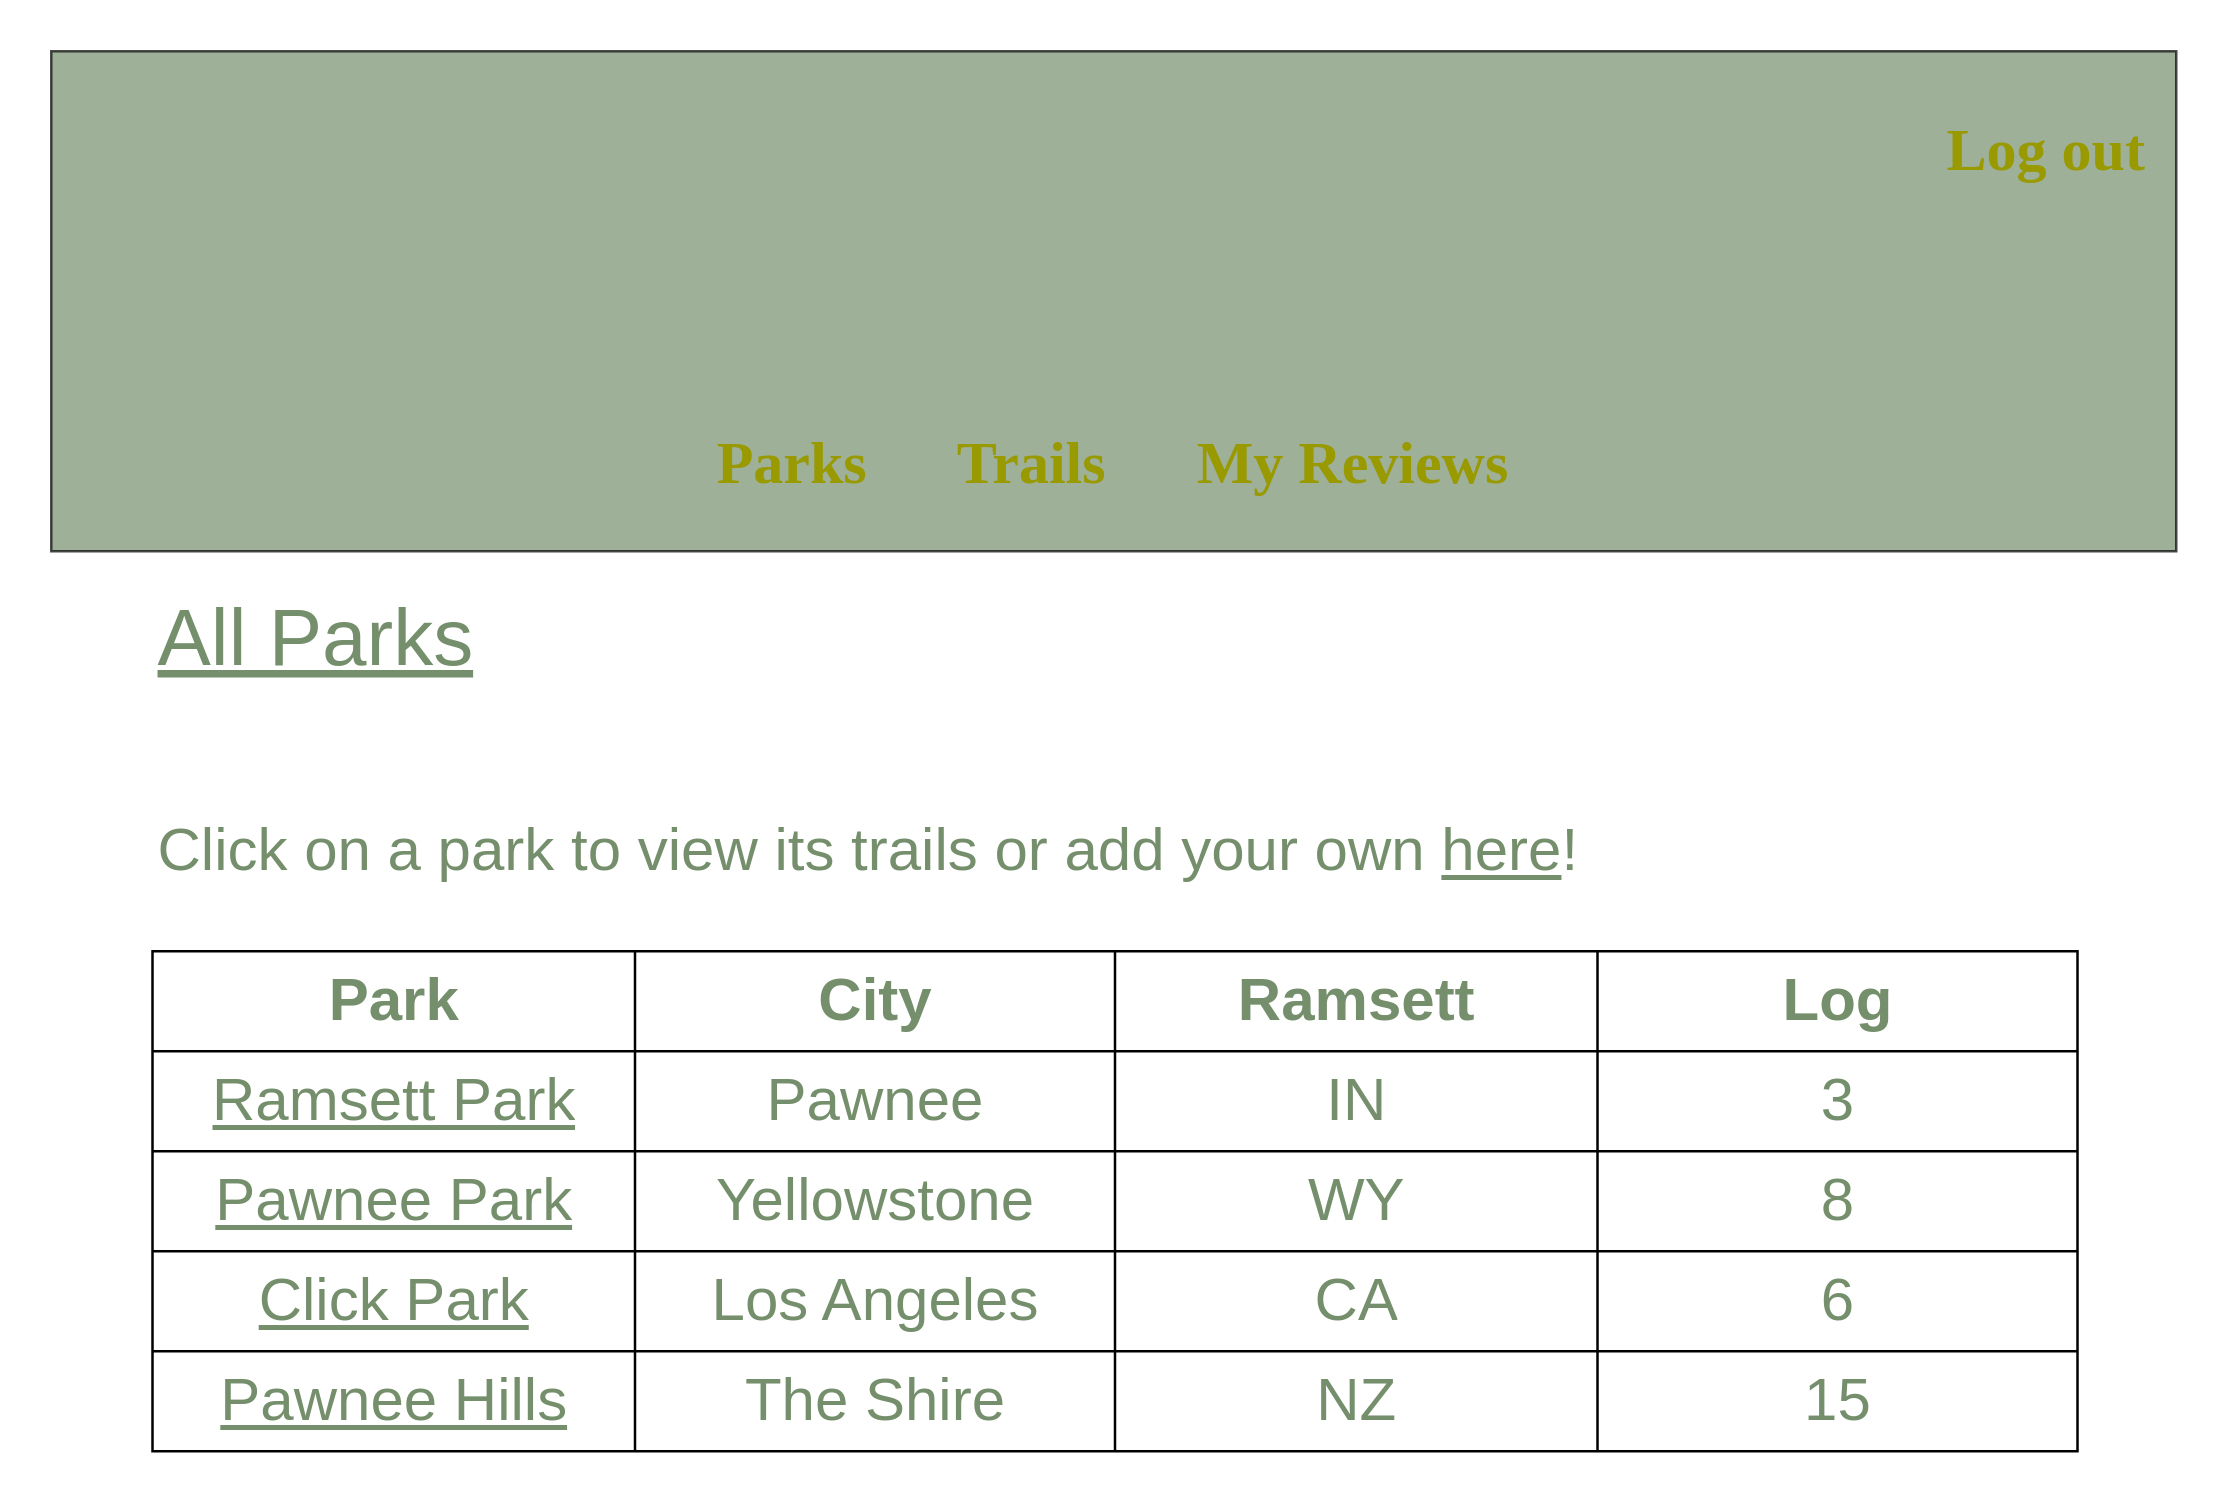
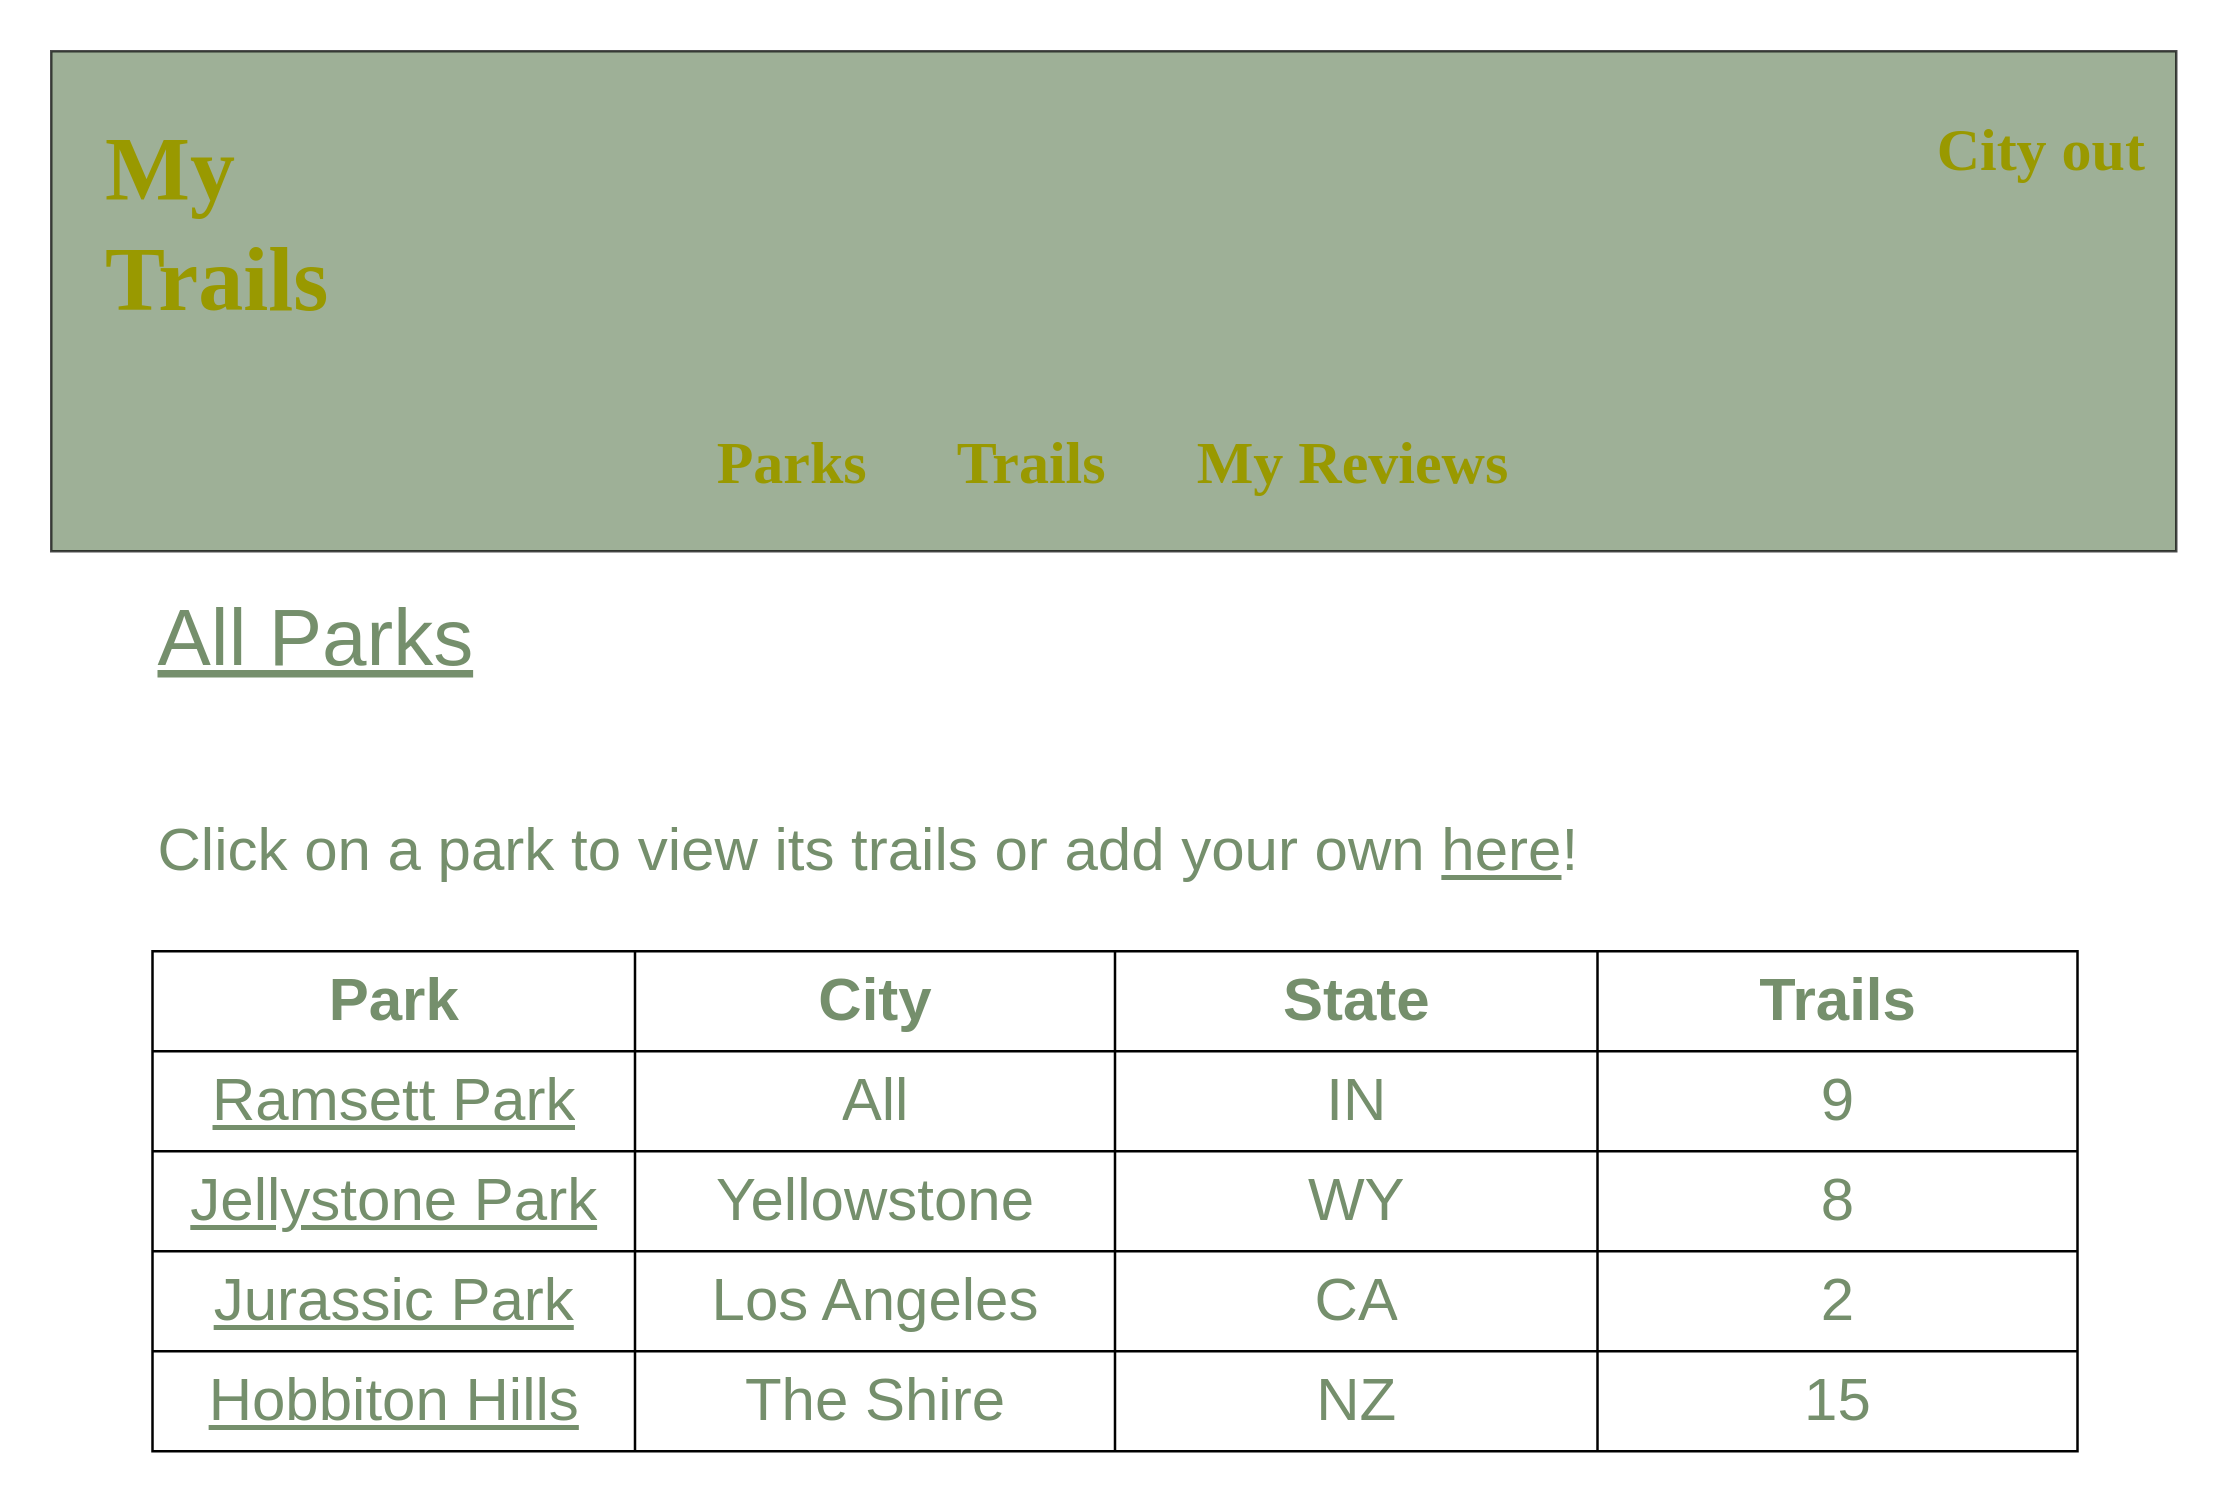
(2091, 151) -> (2087, 151)
none -> (364, 226)
(1358, 1001) -> (1358, 1001)
(1839, 1001) -> (1839, 1001)
(876, 1101) -> (876, 1101)
(1839, 1101) -> (1839, 1101)
(395, 1201) -> (395, 1201)
(395, 1301) -> (395, 1301)
(1839, 1301) -> (1839, 1301)
(395, 1401) -> (395, 1401)
